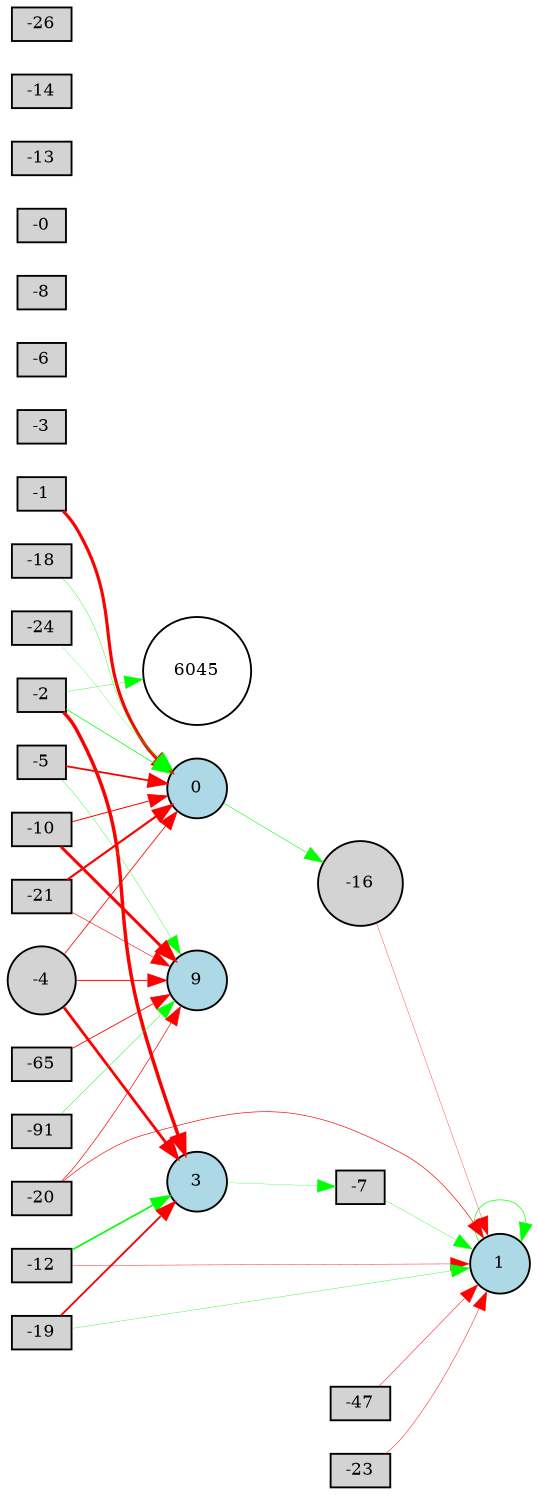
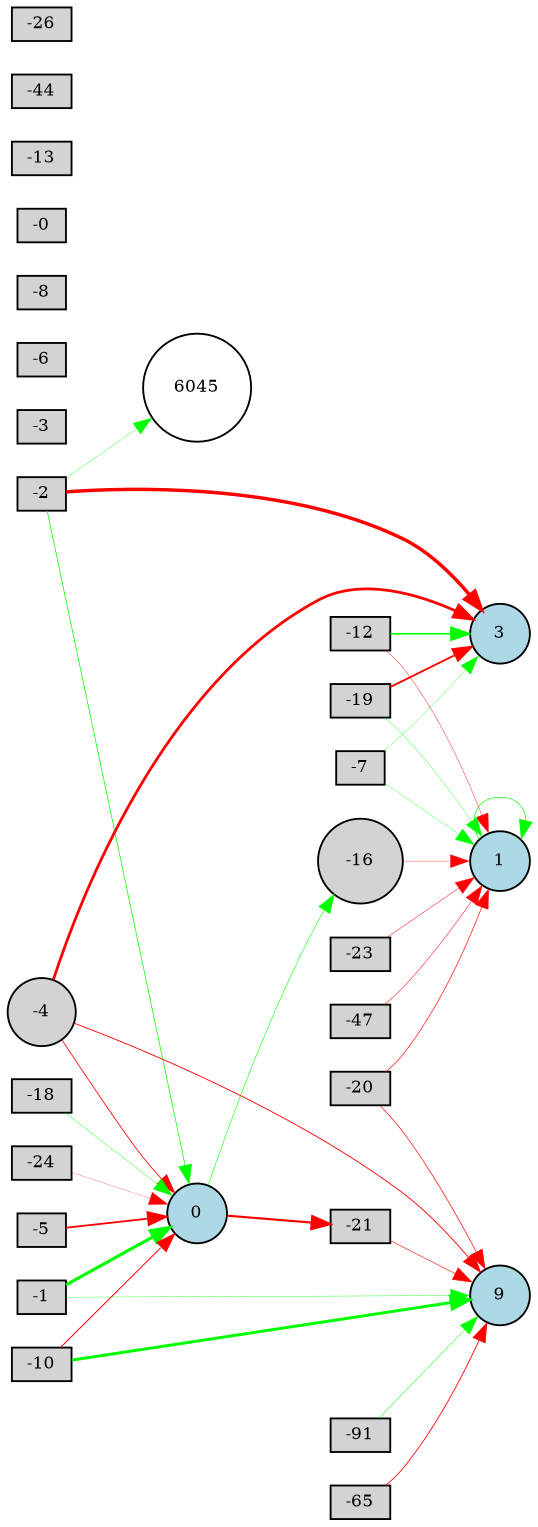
(42, 91) -> (42, 91)
(108, 629) -> (110, 1261)
(106, 699) -> (111, 1185)
(100, 829) -> (258, 1296)
(103, 854) -> (269, 1219)
(101, 886) -> (261, 1331)
(272, 1184) -> (420, 718)
